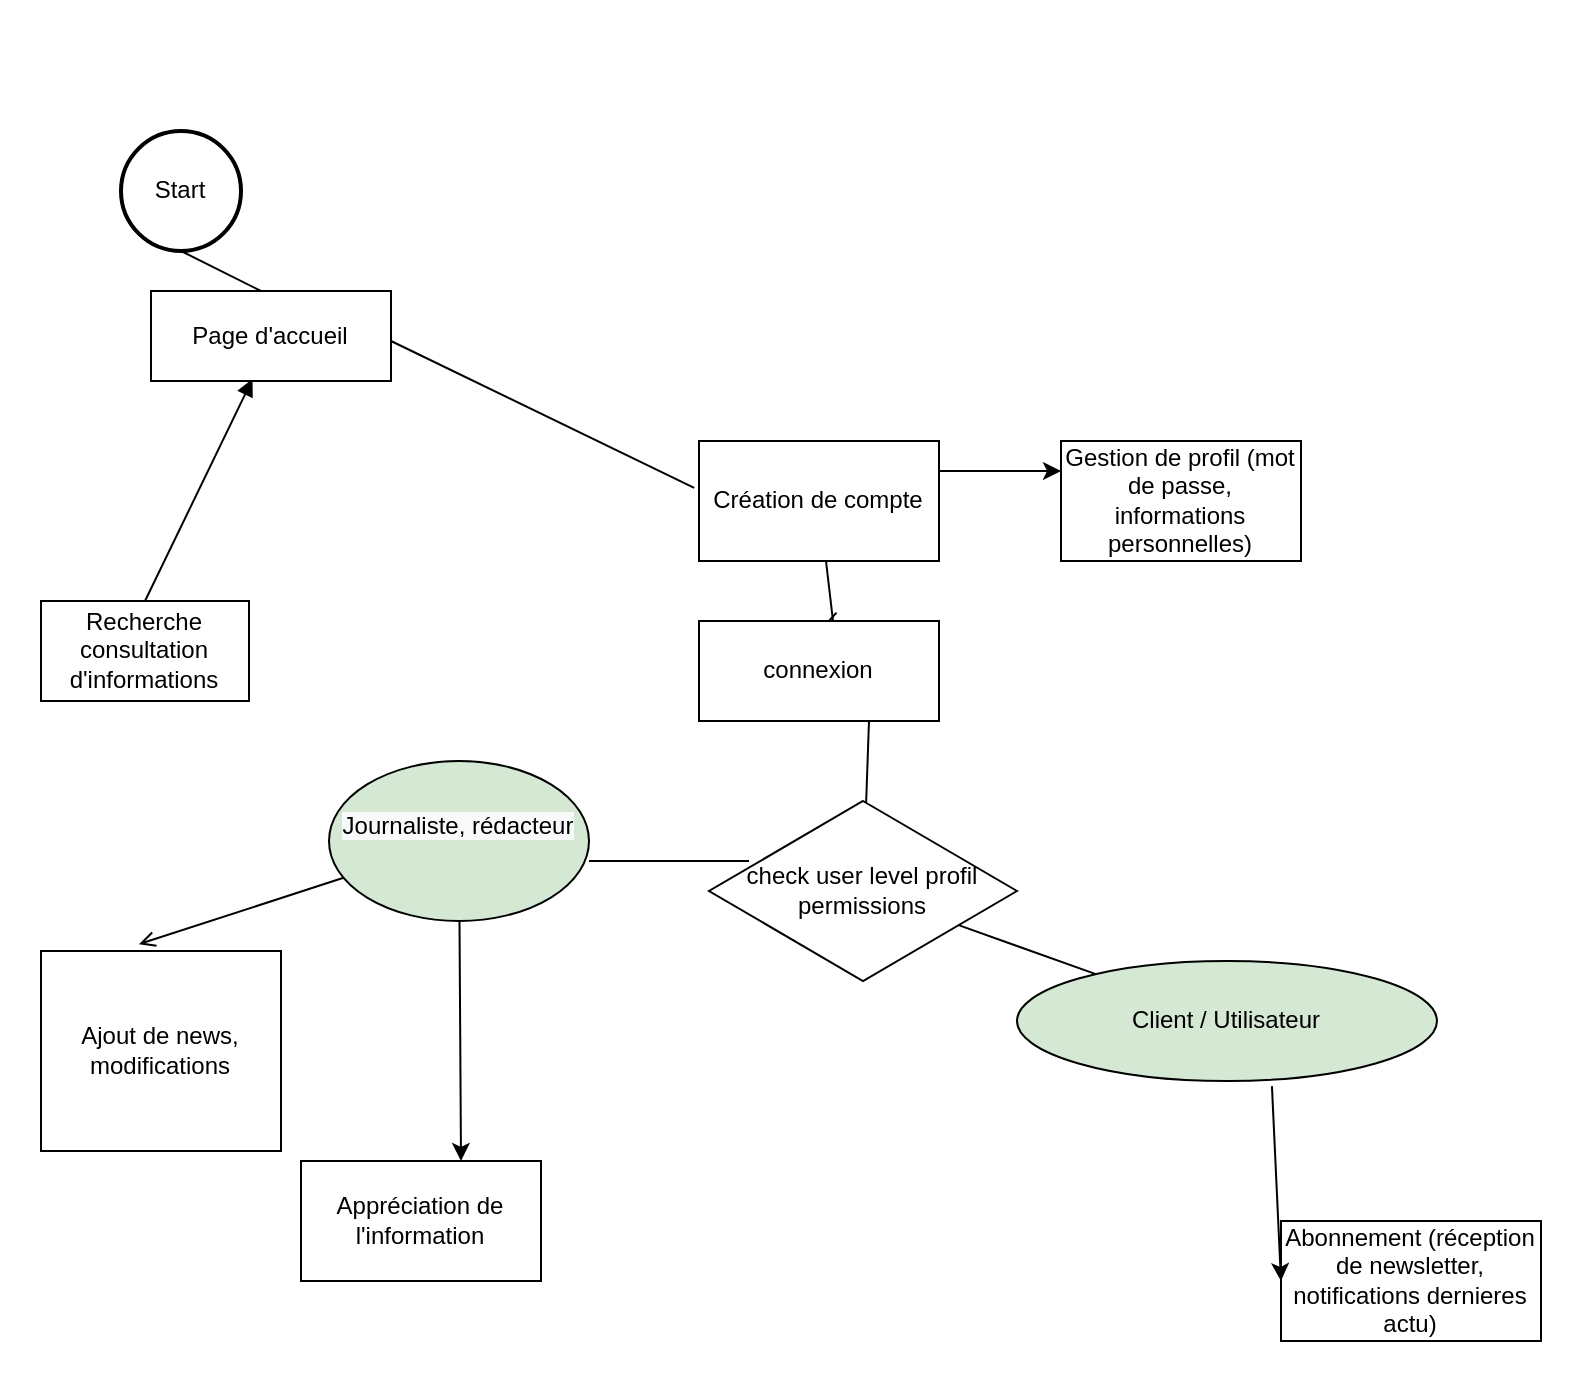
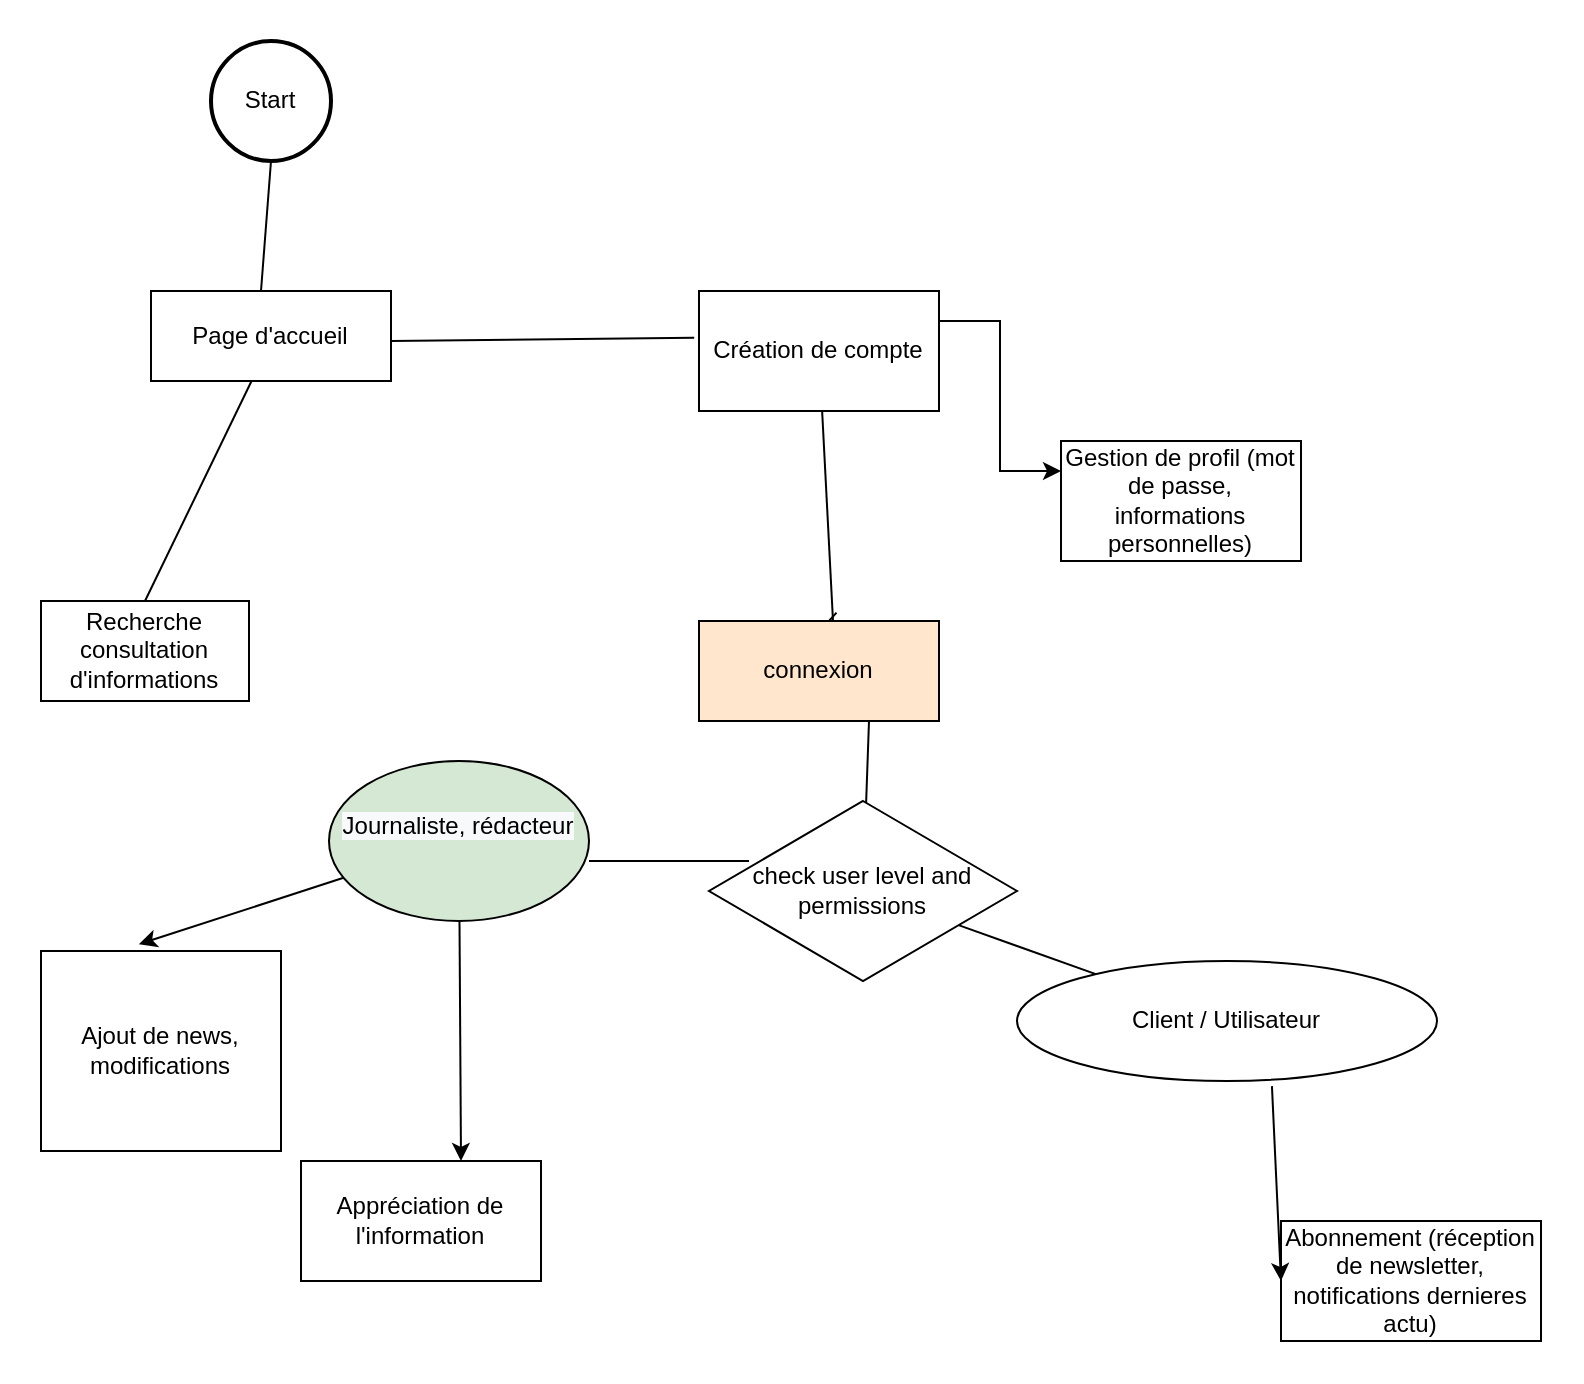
(181, 191) -> (271, 101)
(245, 395) -> (248, 388)
(819, 501) -> (819, 351)
(819, 671) -> (819, 671)
(863, 891) -> (863, 891)
(150, 941) -> (153, 940)
(1227, 1021) -> (1227, 1021)
